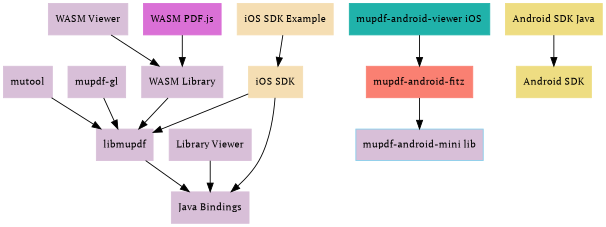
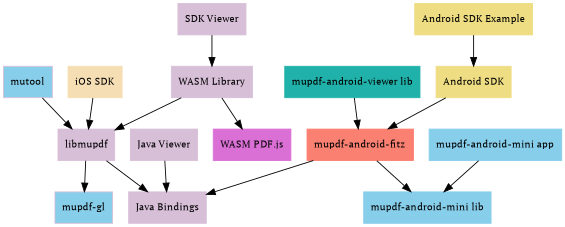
(88, 19) -> (212, 19)
(285, 19) -> none
(420, 19) -> (352, 82)
(554, 19) -> (474, 19)
(182, 46) -> (230, 110)
(28, 82) -> (28, 82)
(97, 82) -> (84, 208)
(109, 109) -> (85, 172)
none -> (421, 111)
(210, 145) -> (164, 145)
(420, 145) -> (427, 208)
none -> (495, 145)
(266, 146) -> (264, 176)
